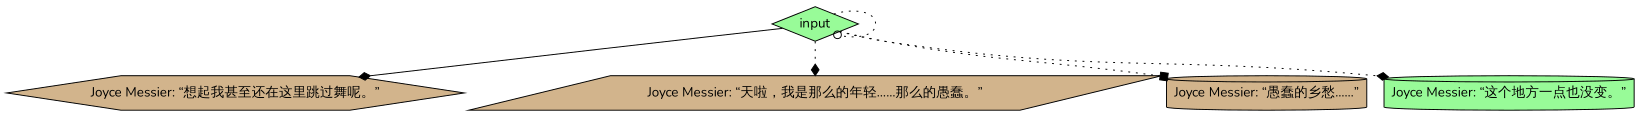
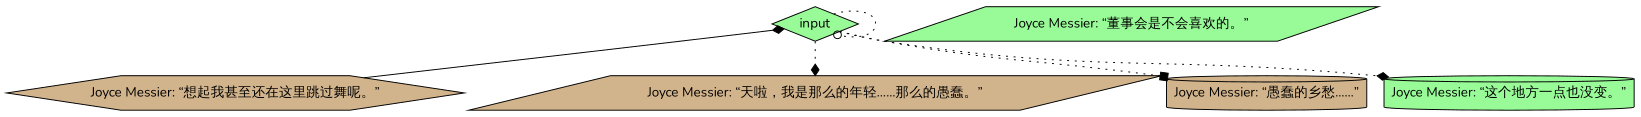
none -> (1132, 24)
(577, 52) -> (568, 54)
